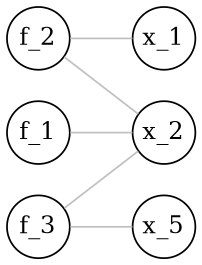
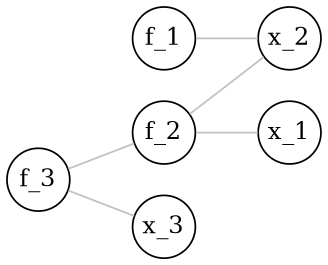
(101, 180) -> (101, 156)
(164, 227) -> (164, 227)
